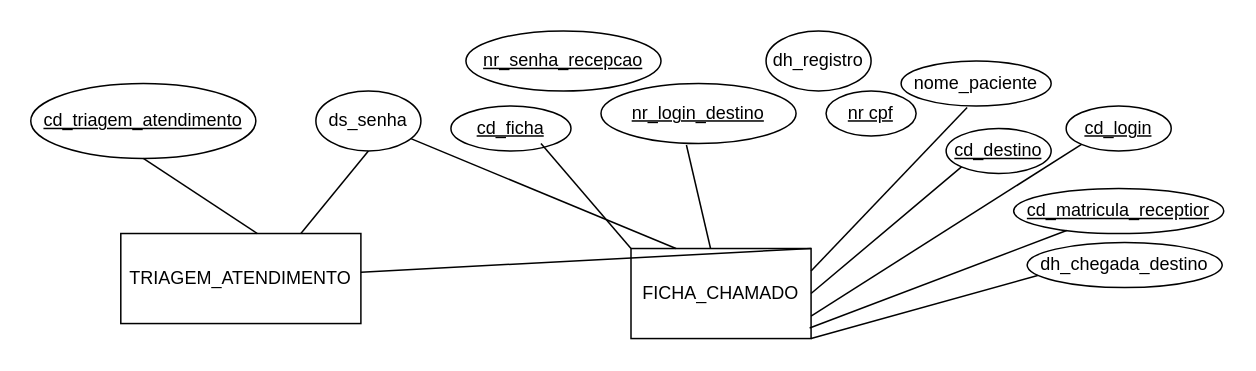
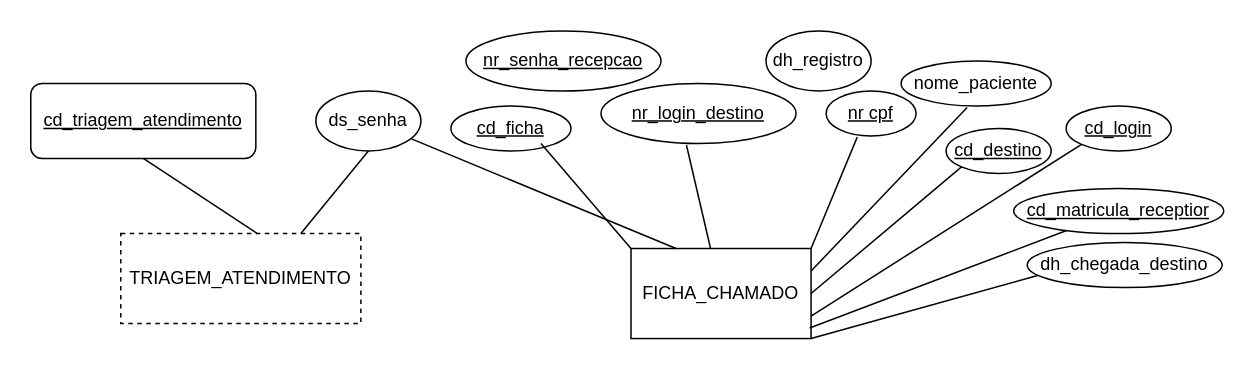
(143, 121) -> (143, 121)
(586, 260) -> (834, 193)
(241, 278) -> (241, 278)
